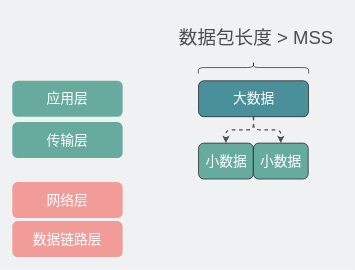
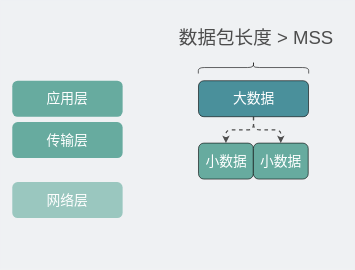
(68, 200) -> (68, 200)
(68, 239) -> none
